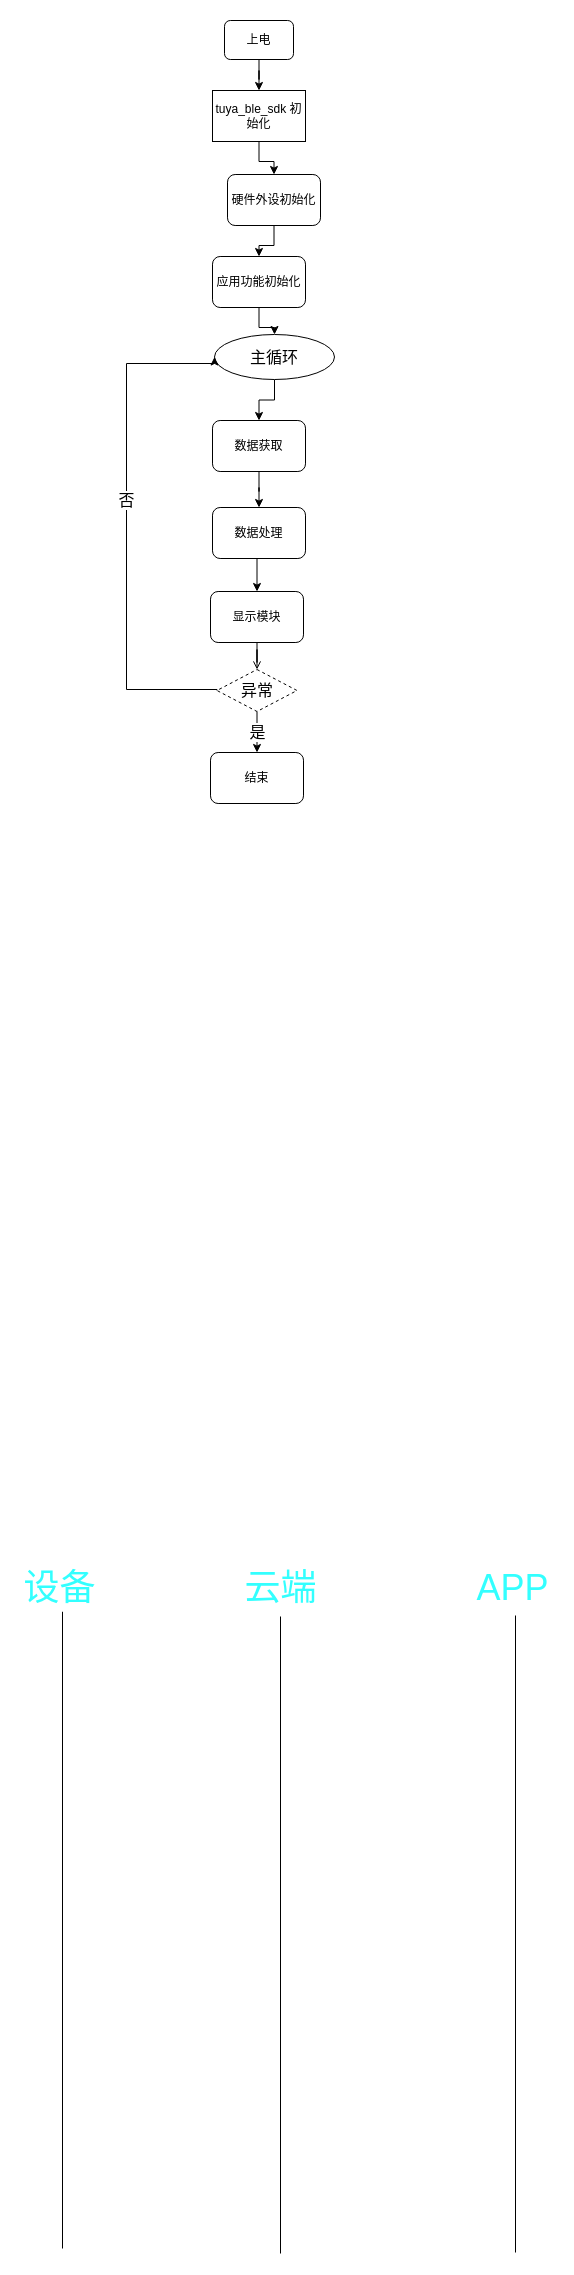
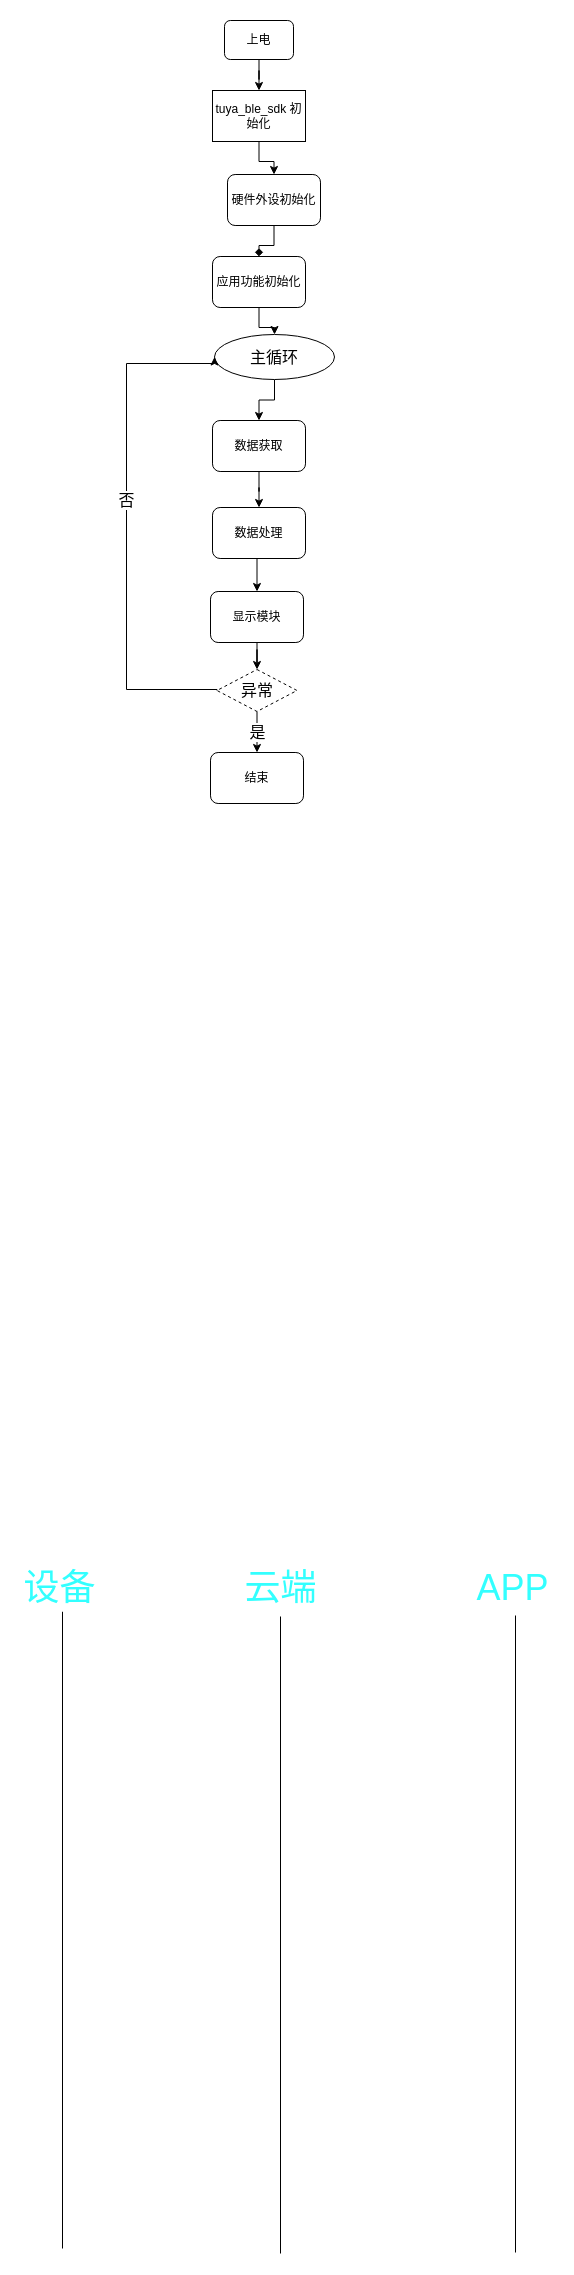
(260, 246) -> (260, 246)
(257, 662) -> (257, 661)
